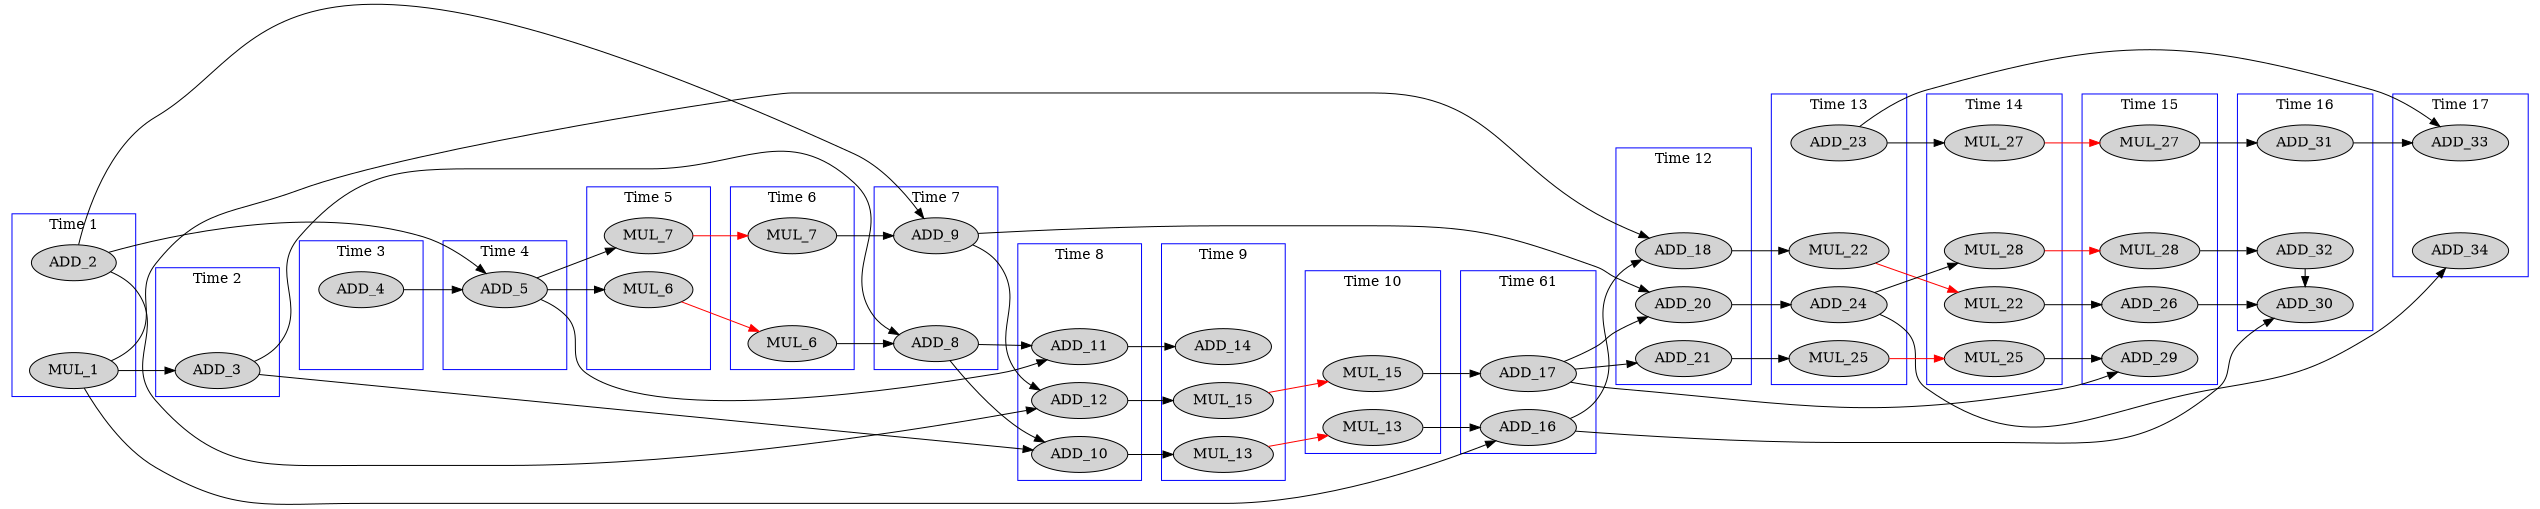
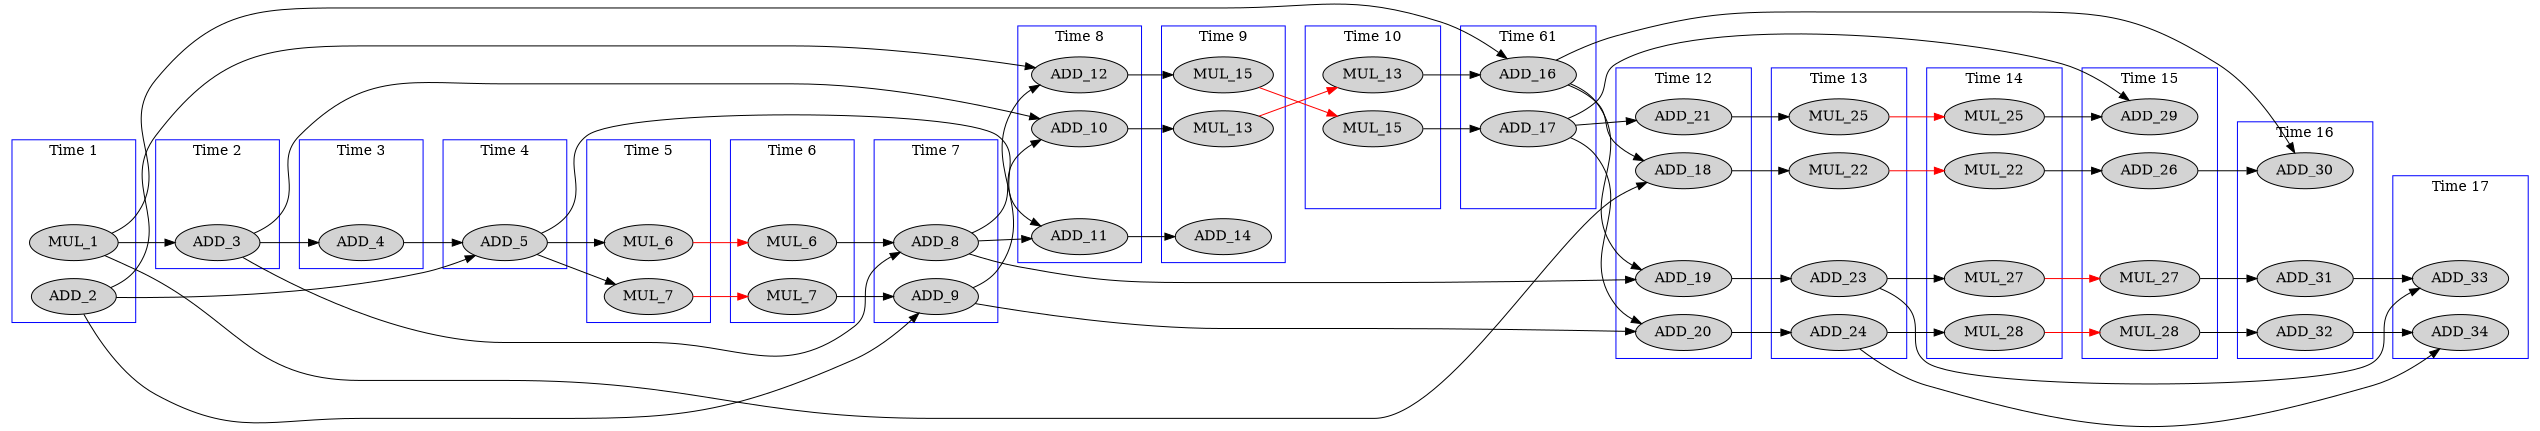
none -> (287, 243)
(2305, 273) -> (2367, 333)
none -> (1684, 279)
